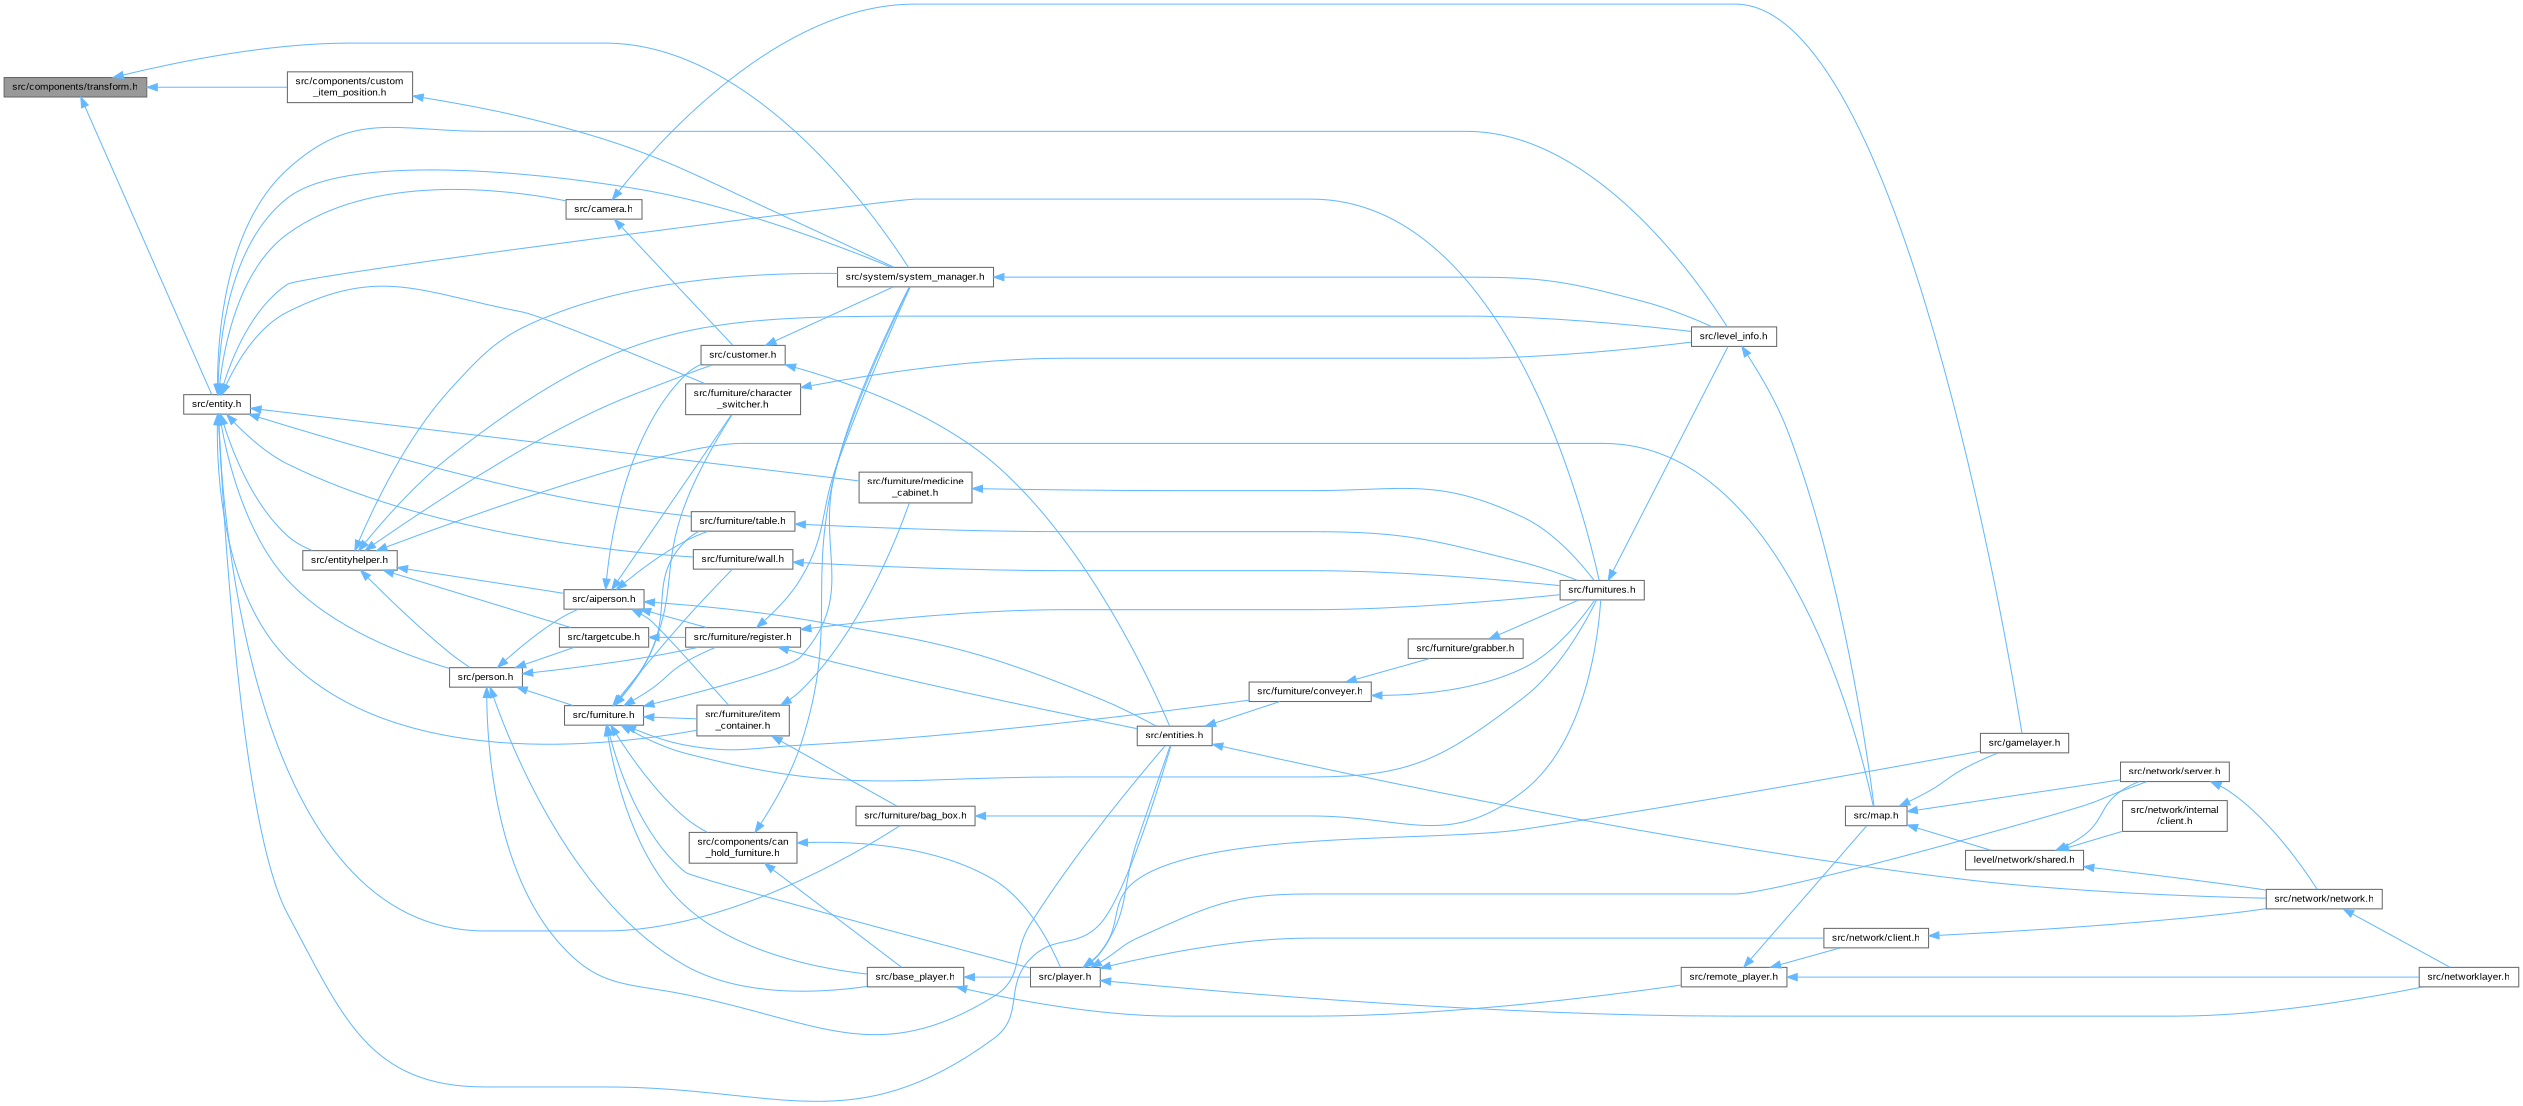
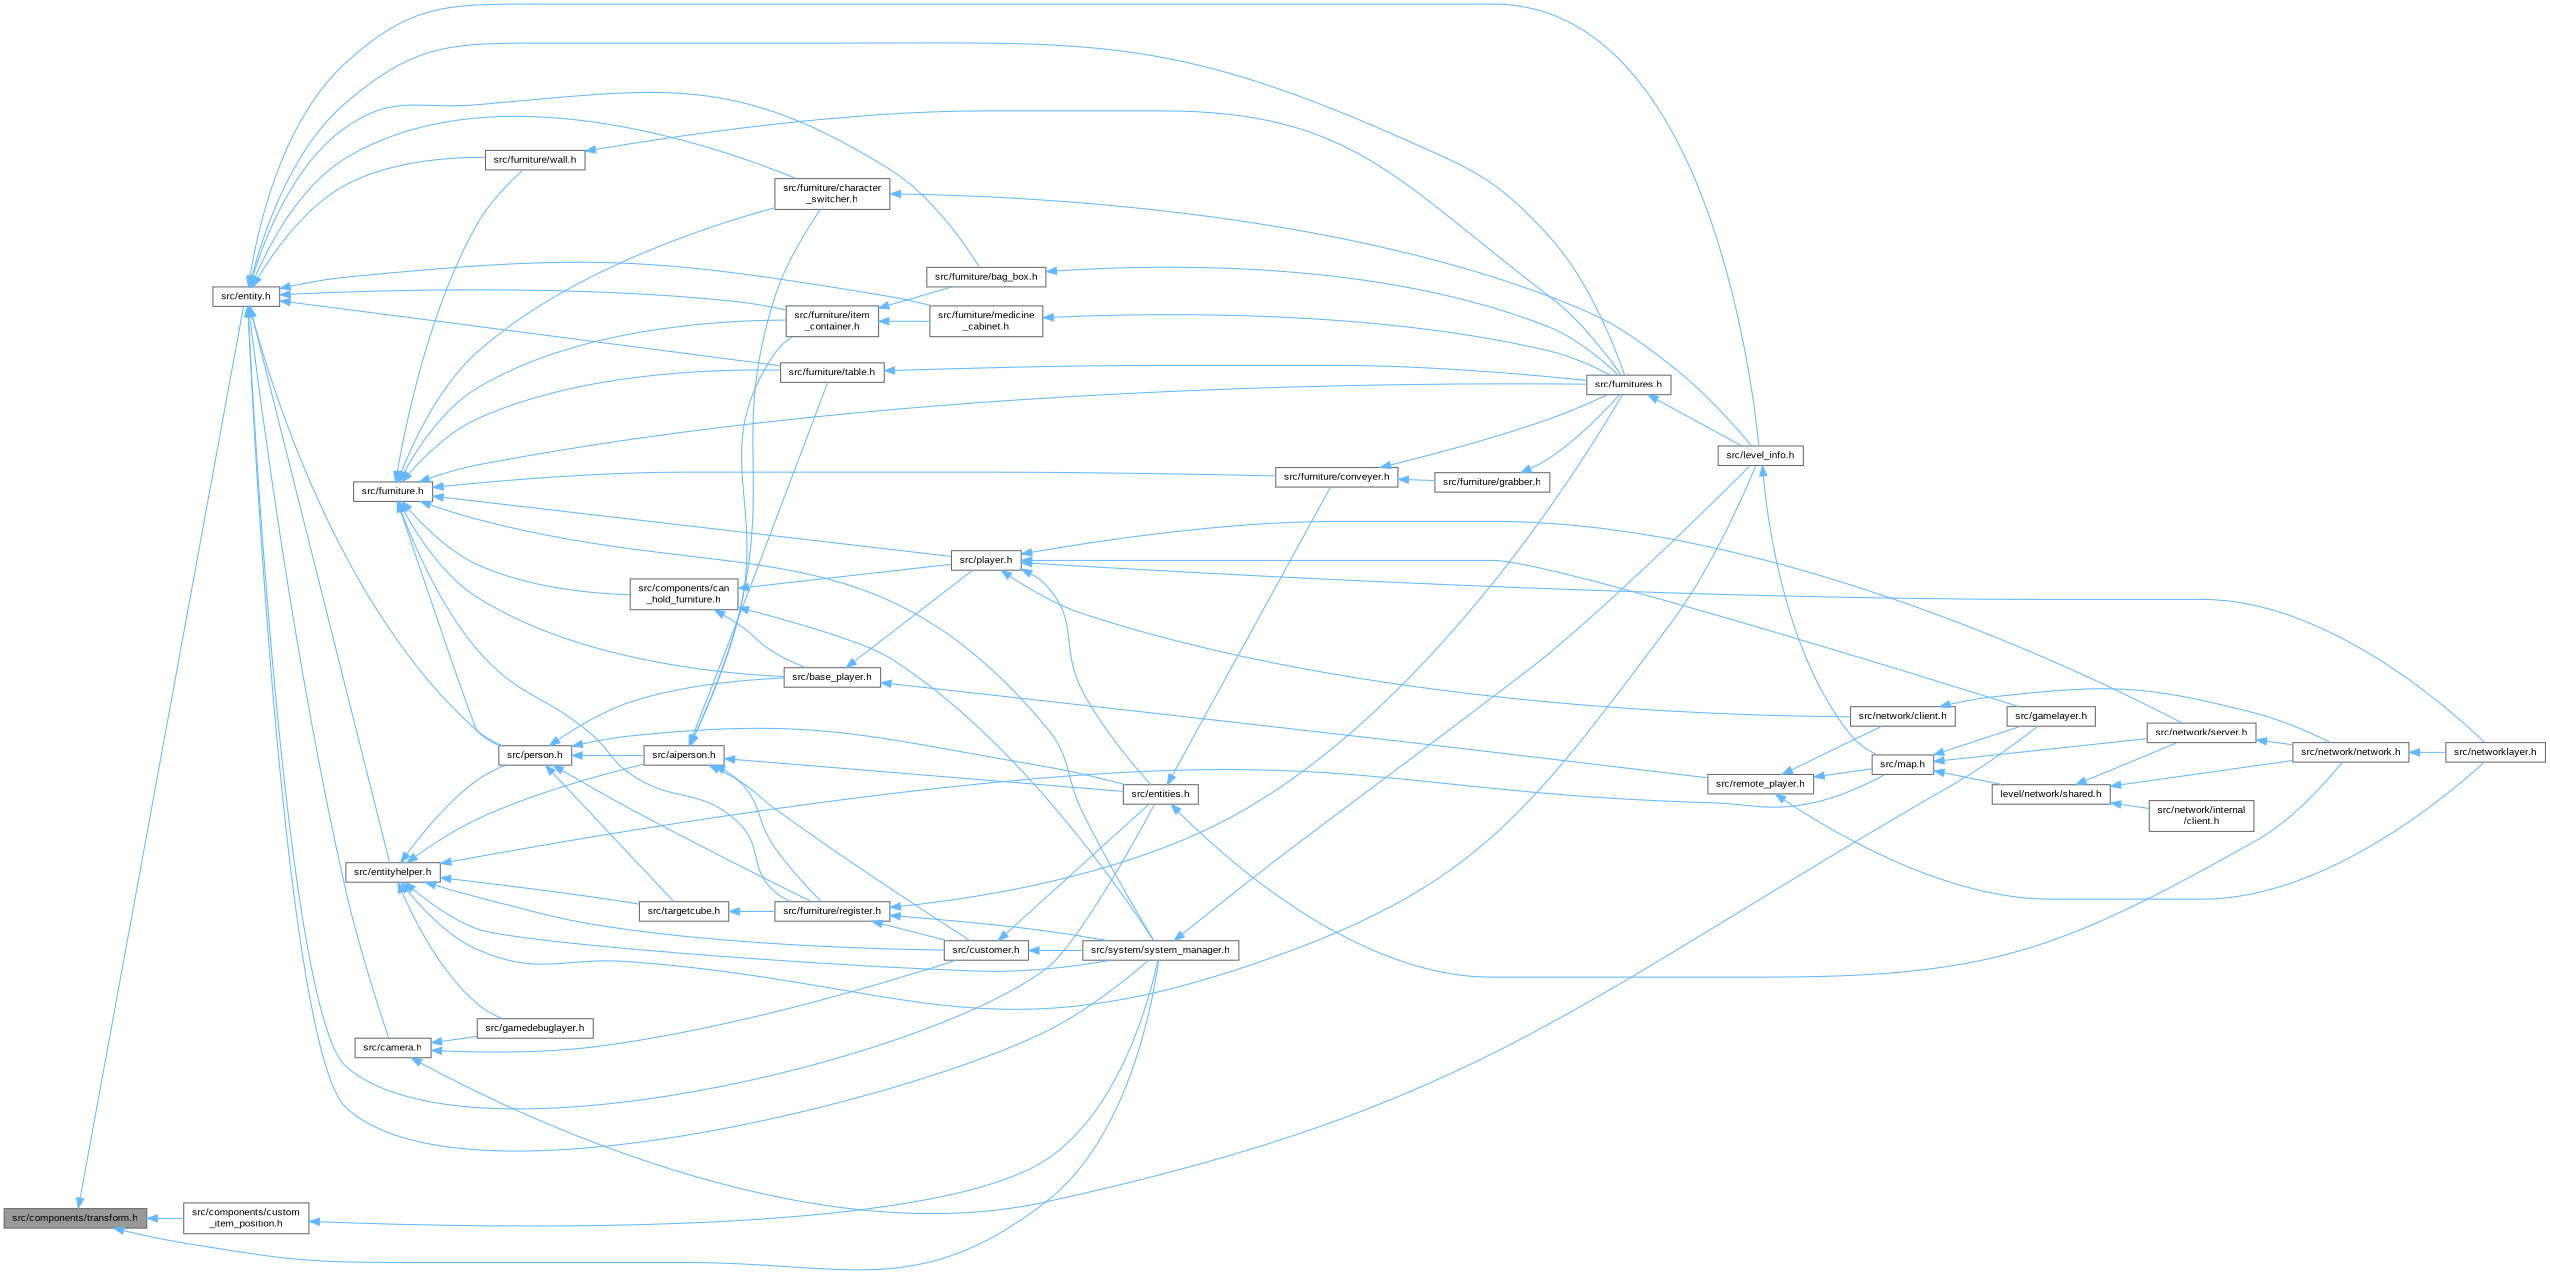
(962, 692) -> (915, 932)
(550, 698) -> (442, 634)
none -> (535, 1028)
